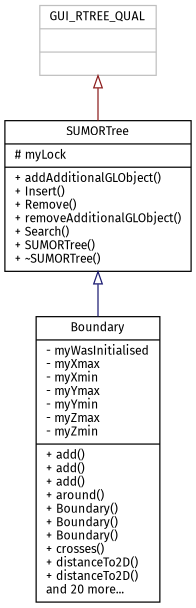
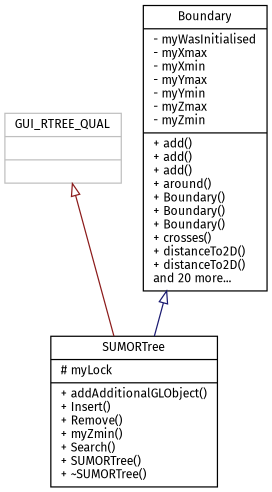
(98, 219) -> (92, 434)
(98, 300) -> (159, 320)
